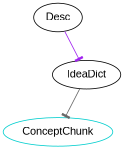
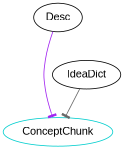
(71, 44) -> (44, 72)
